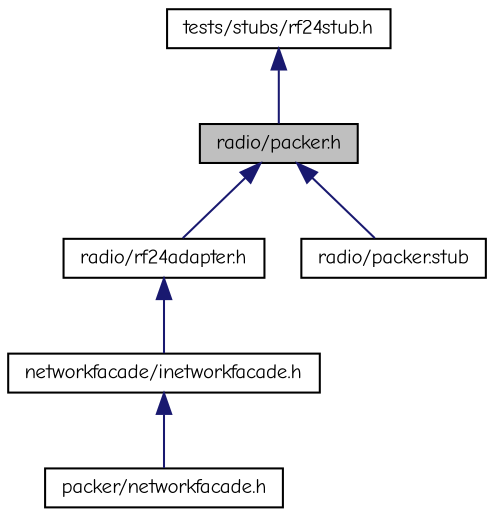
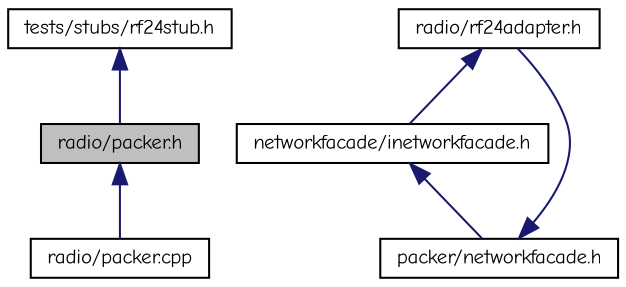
(214, 208) -> (569, 133)
(394, 258) -> (120, 258)
